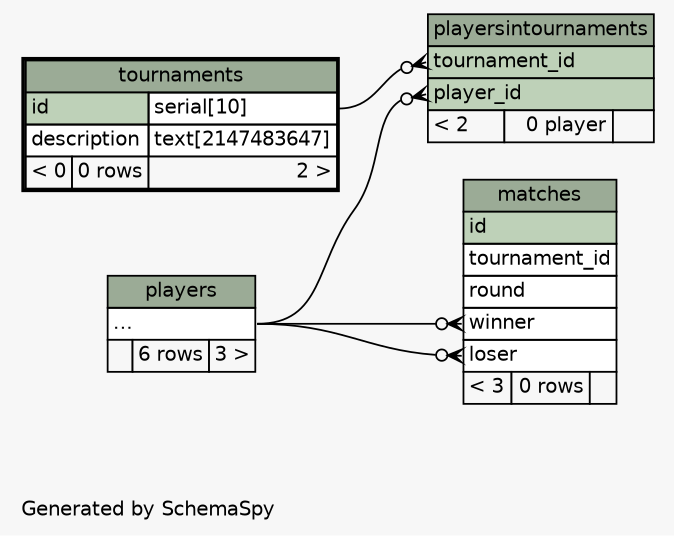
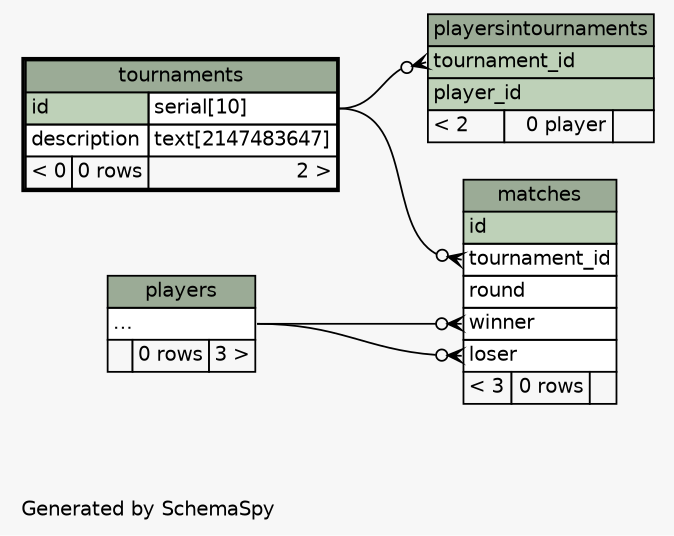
none -> (397, 172)
(344, 226) -> none
(171, 355) -> (171, 355)
